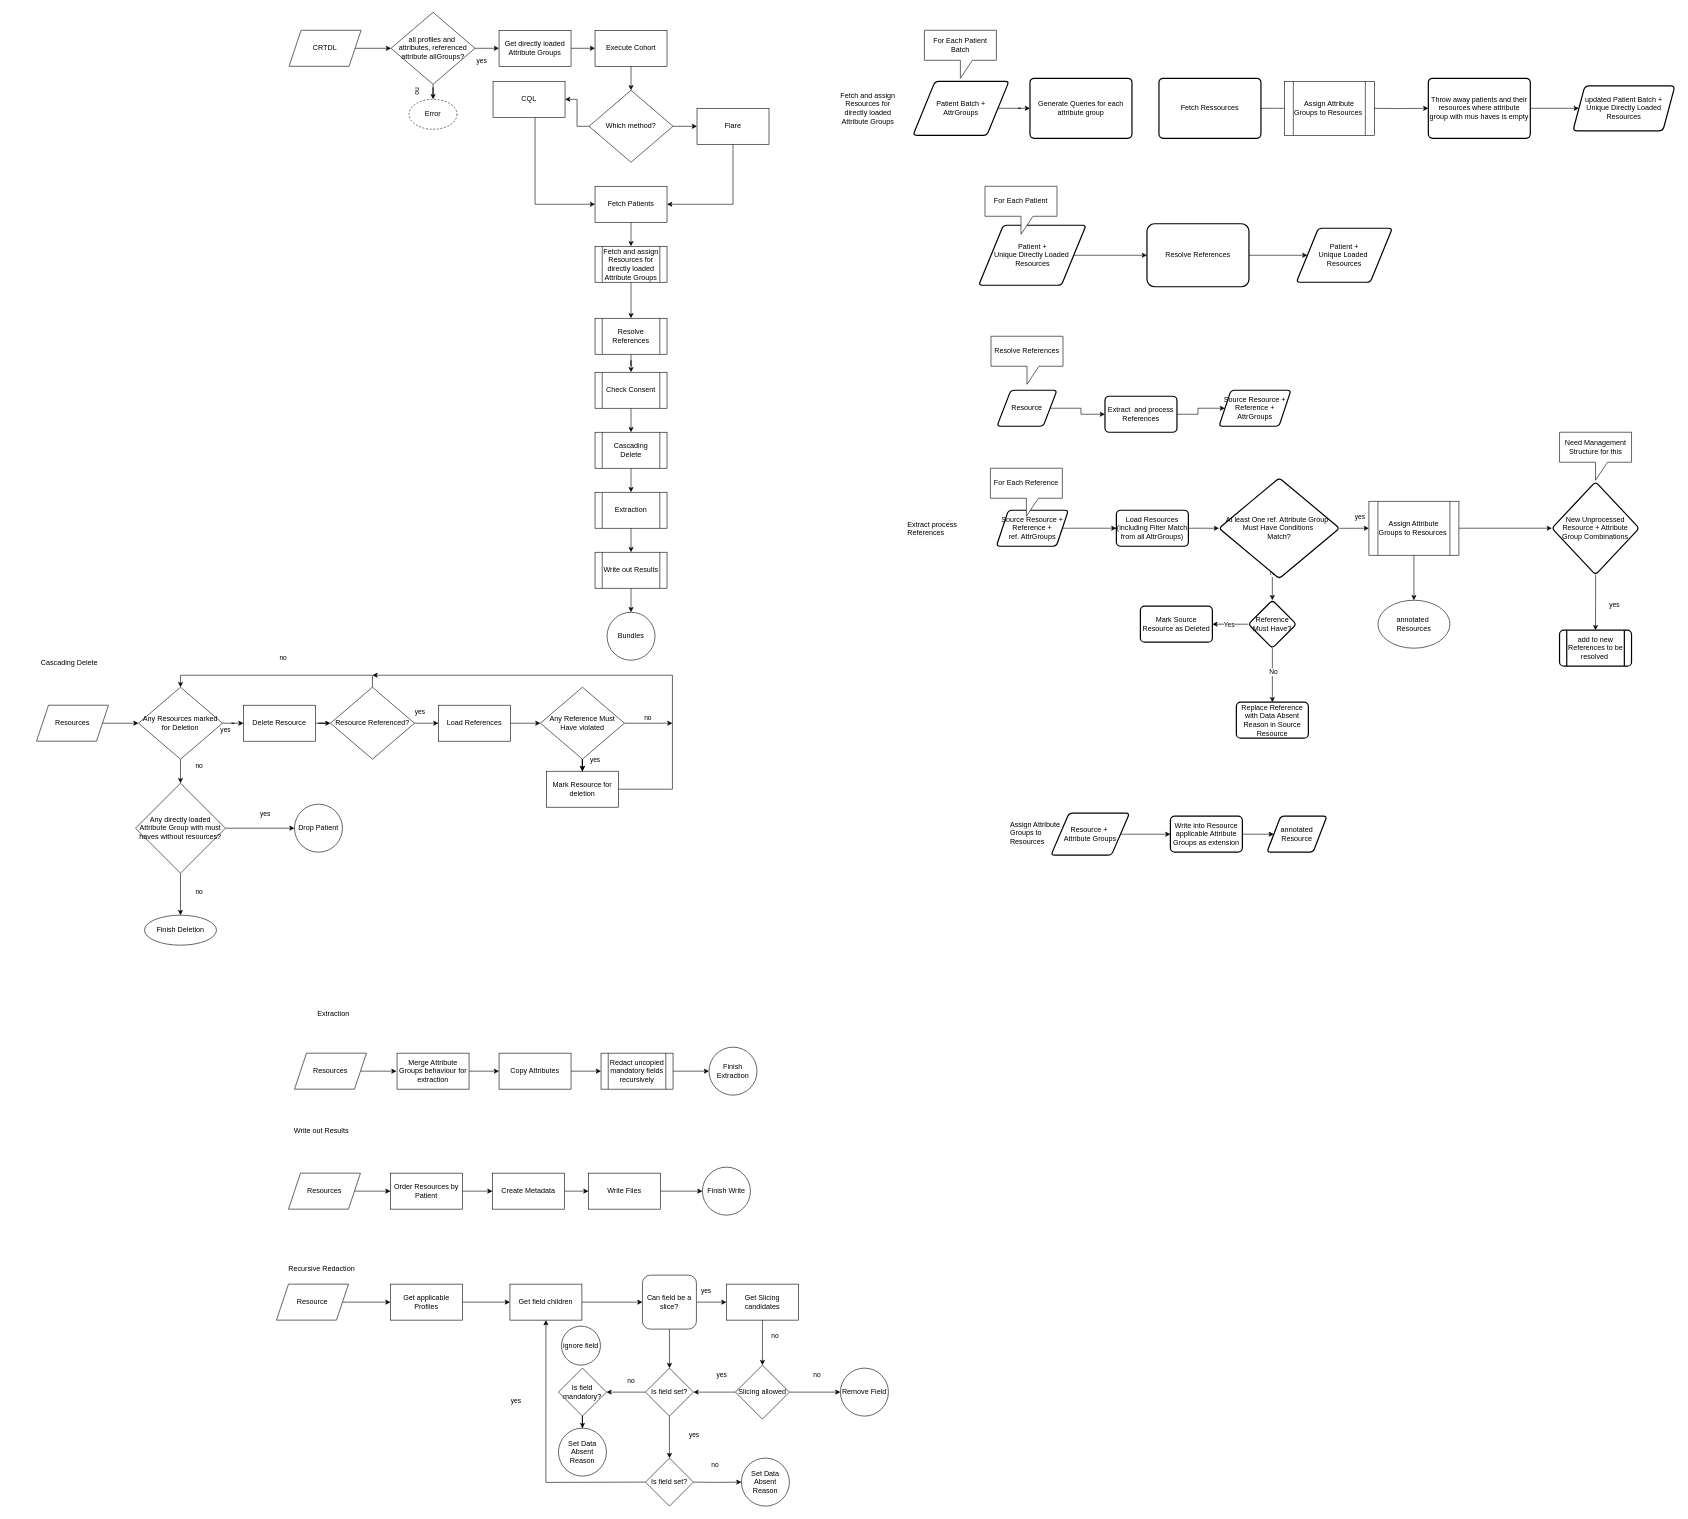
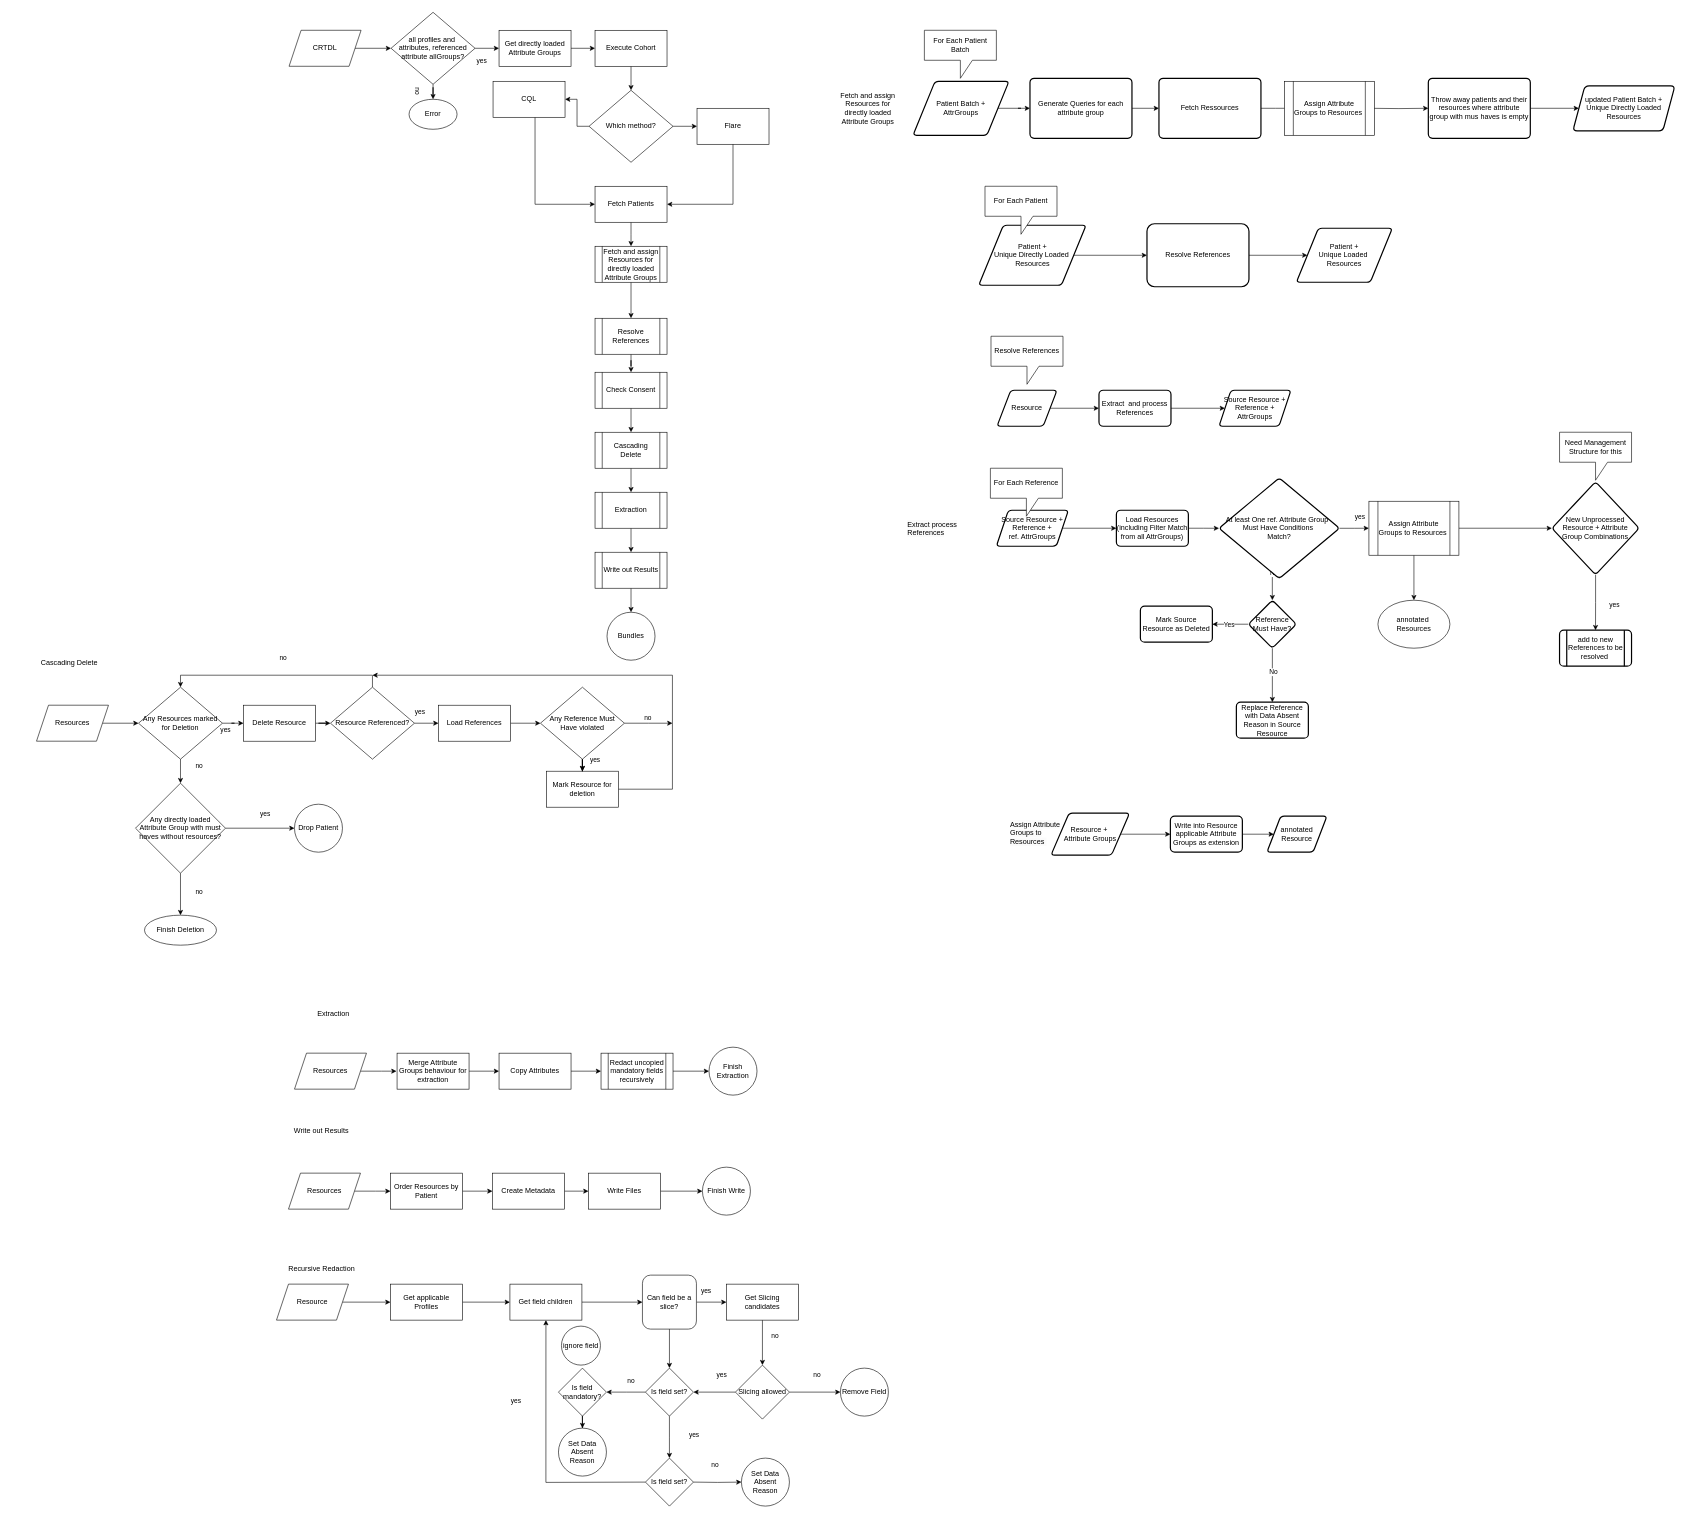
none -> (1153, 108)
(433, 114) -> (433, 114)
(1141, 414) -> (1135, 408)
